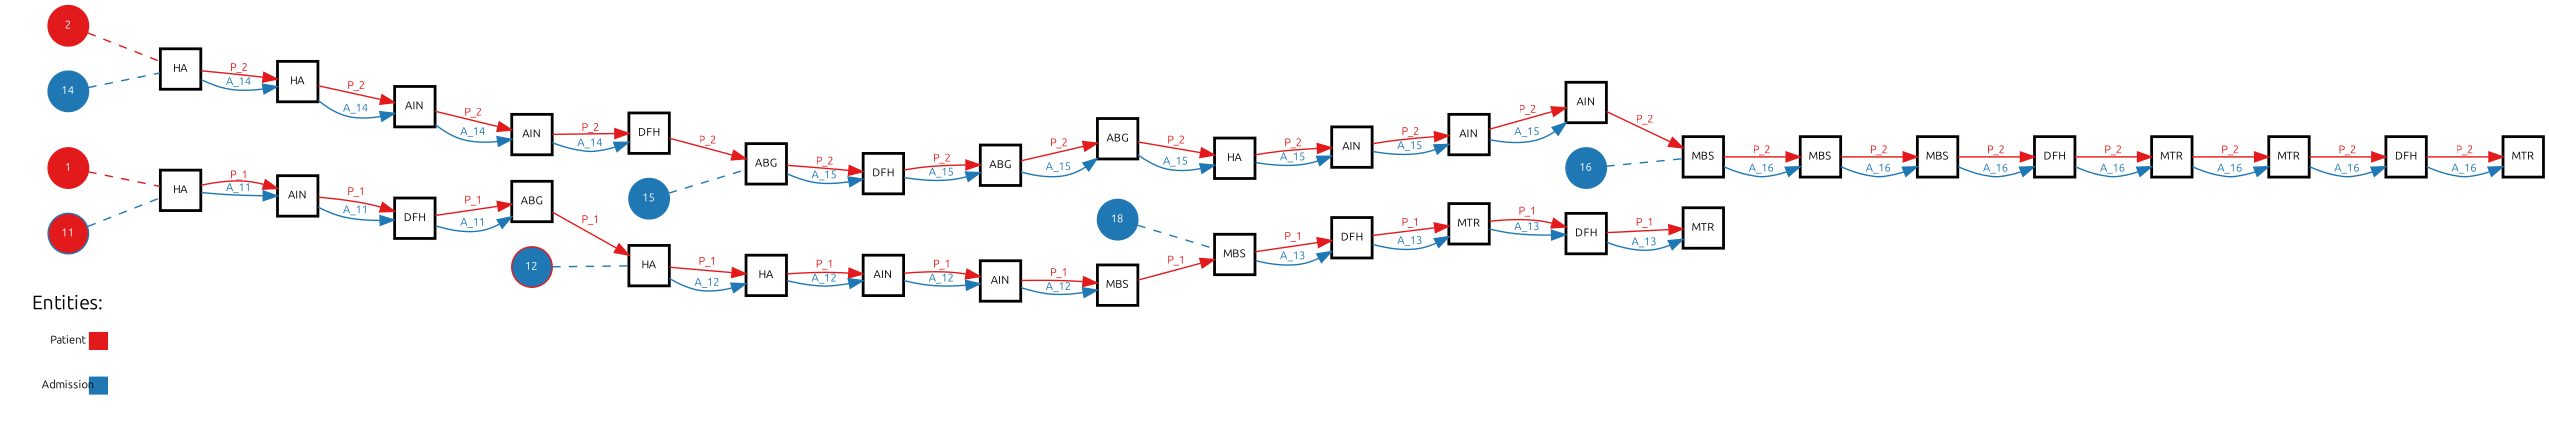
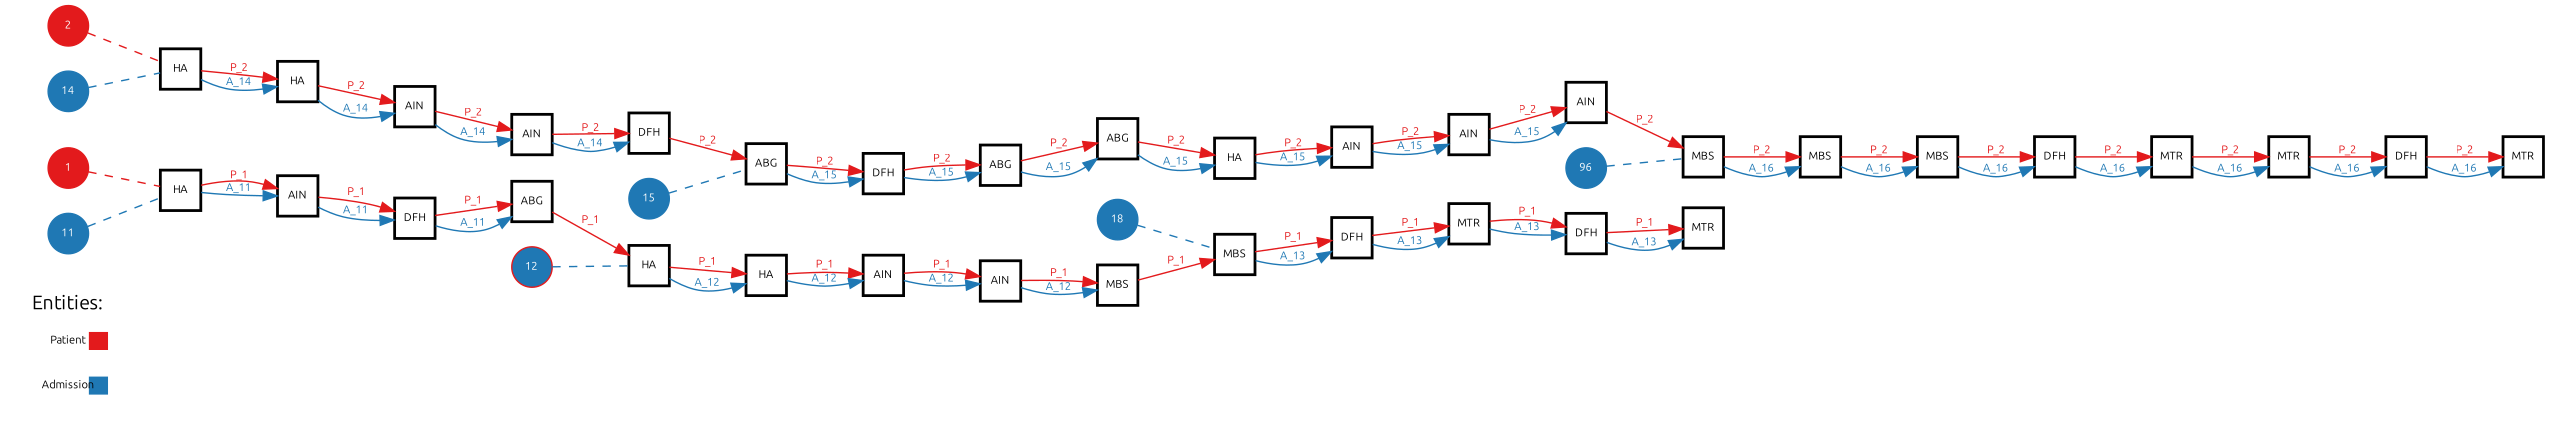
(1586, 168) -> (1586, 168)
(68, 234) -> (68, 234)
